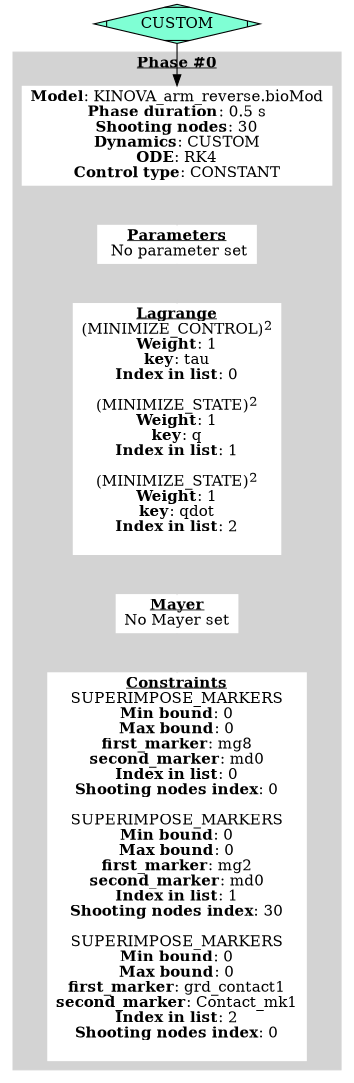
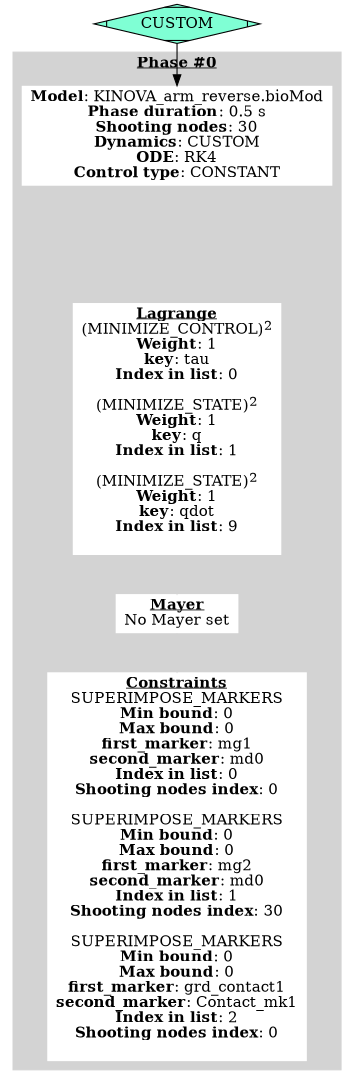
(177, 244) -> none
(229, 527) -> (229, 527)
(230, 744) -> (230, 744)
